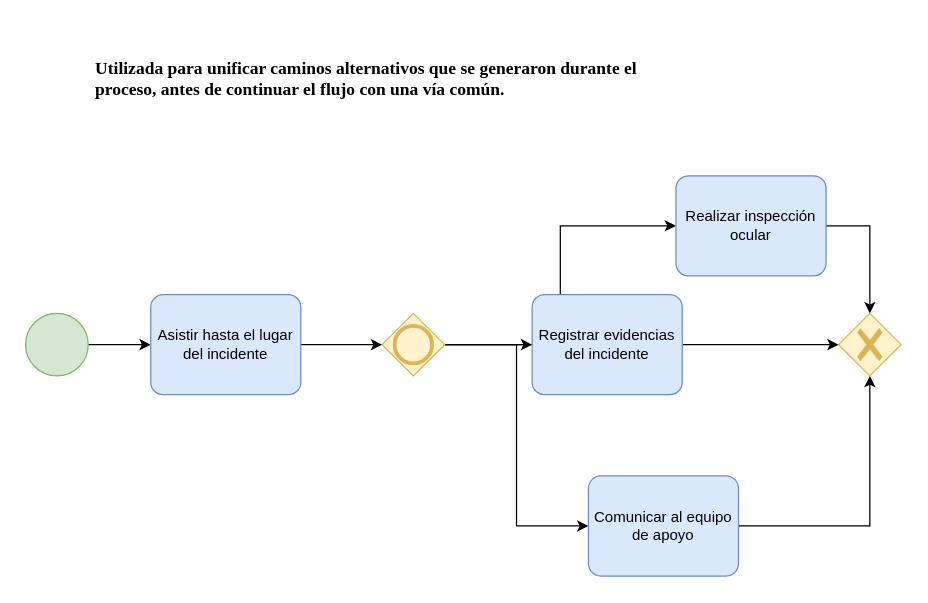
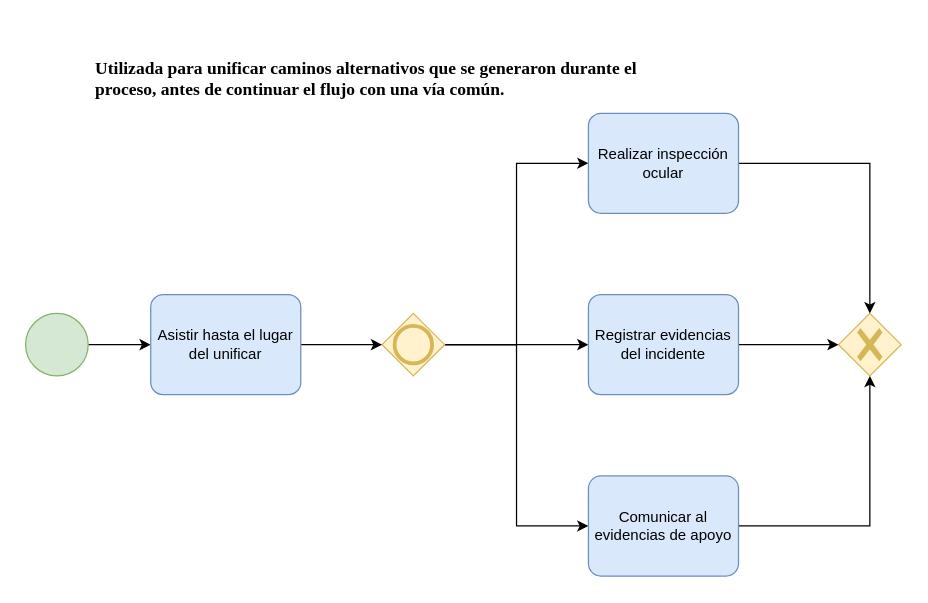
(751, 226) -> (663, 163)
(226, 344) -> (226, 344)
(607, 344) -> (663, 344)
(663, 526) -> (663, 526)
